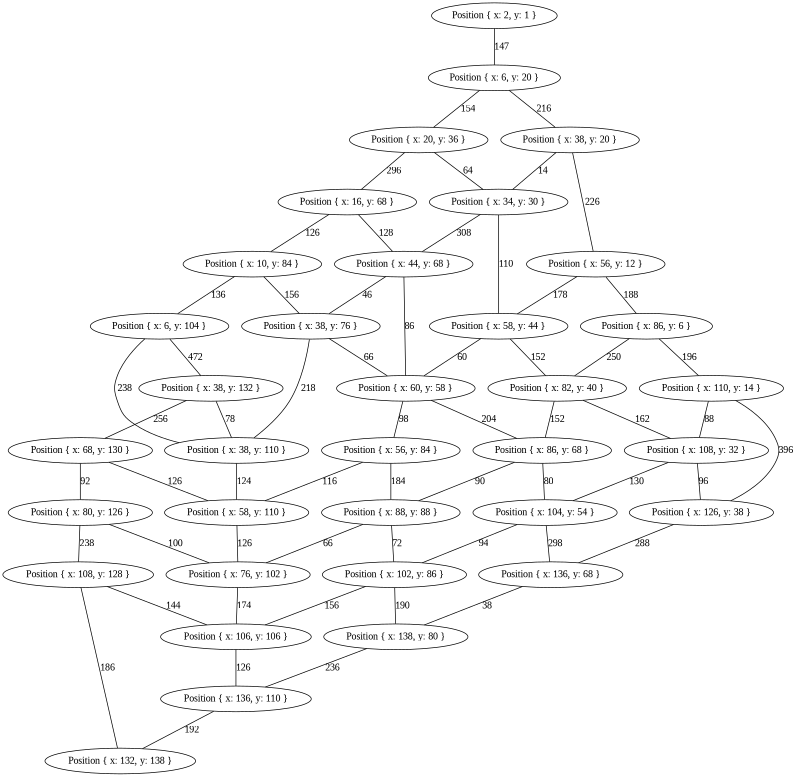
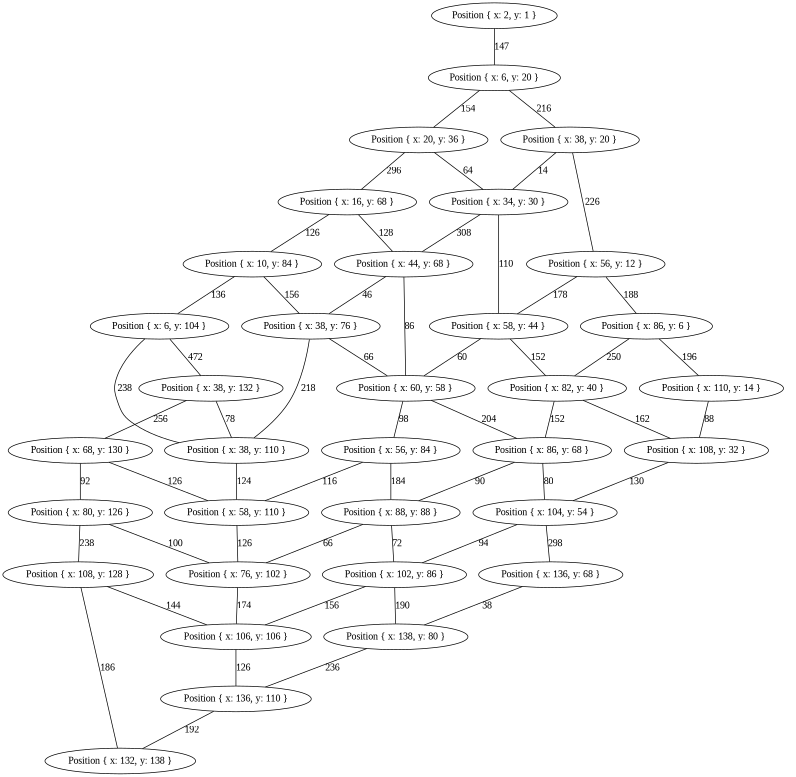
(701, 513) -> none
